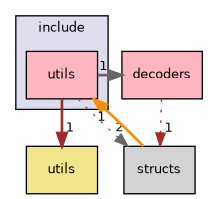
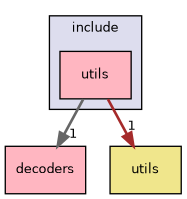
(159, 170) -> none
